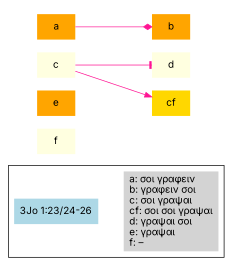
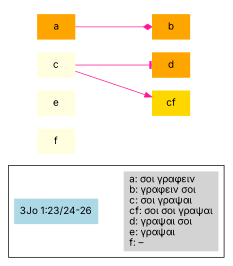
(171, 65) -> (171, 65)
(56, 103) -> (56, 103)
